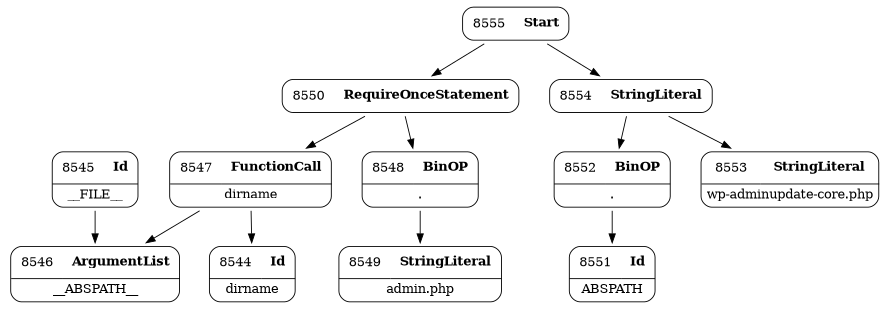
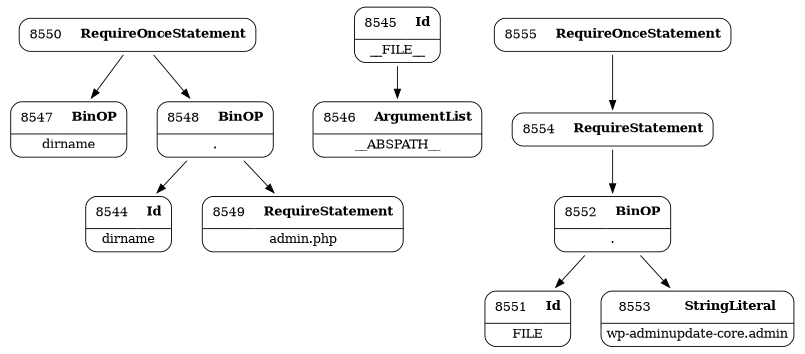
(542, 23) -> (639, 34)
(462, 57) -> none
(656, 95) -> (639, 129)
(696, 130) -> (652, 268)
(276, 167) -> (94, 117)
(790, 195) -> (697, 334)
(251, 222) -> (175, 173)
(177, 224) -> none
(446, 262) -> (329, 212)
(612, 289) -> (528, 334)
